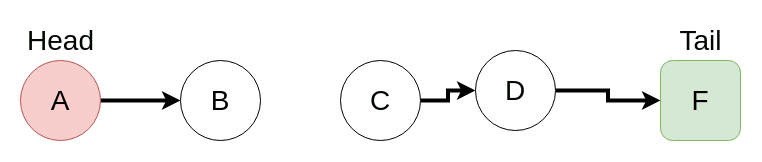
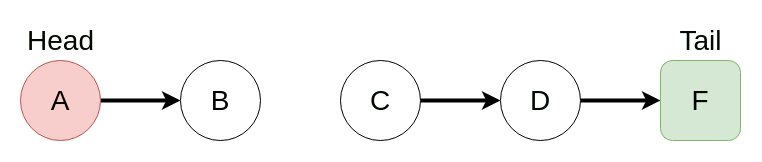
(516, 91) -> (541, 101)
